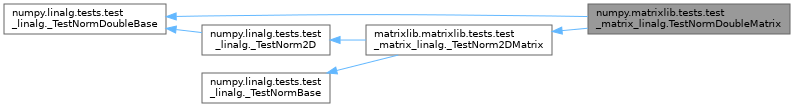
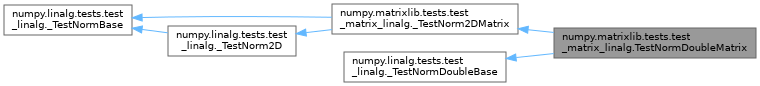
(189, 31) -> (155, 31)
(459, 40) -> (425, 19)
